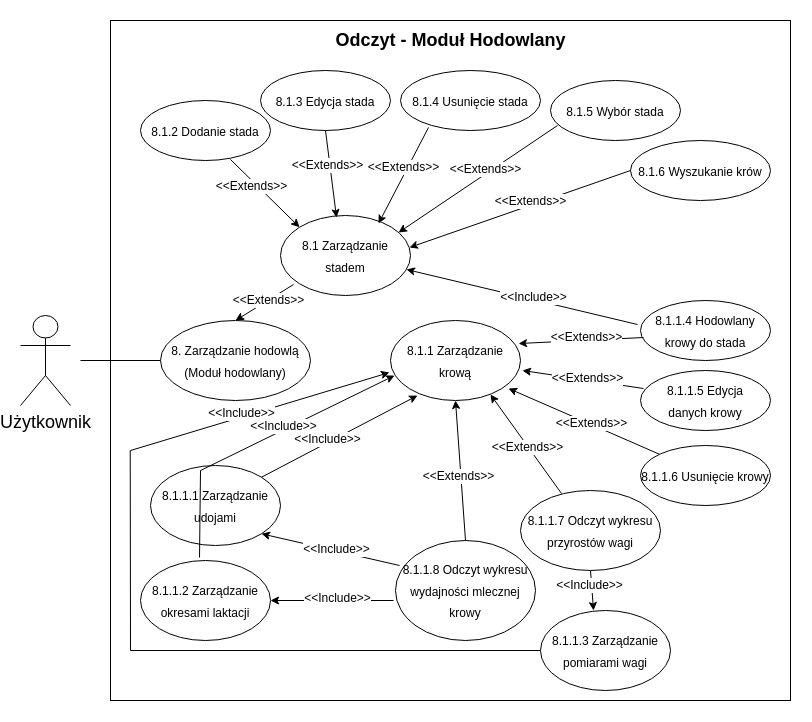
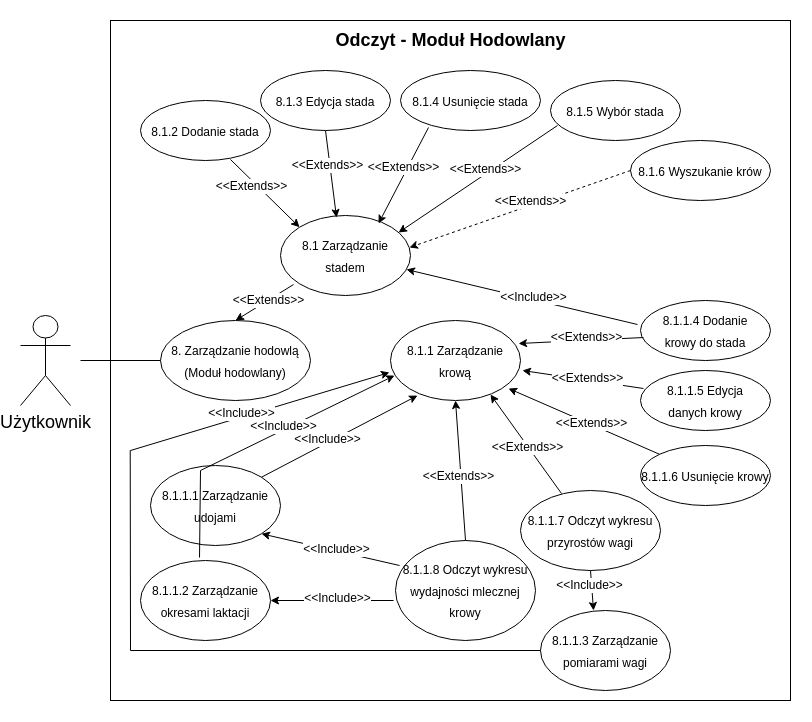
(469, 227) -> (469, 227)
(706, 331) -> (706, 331)
